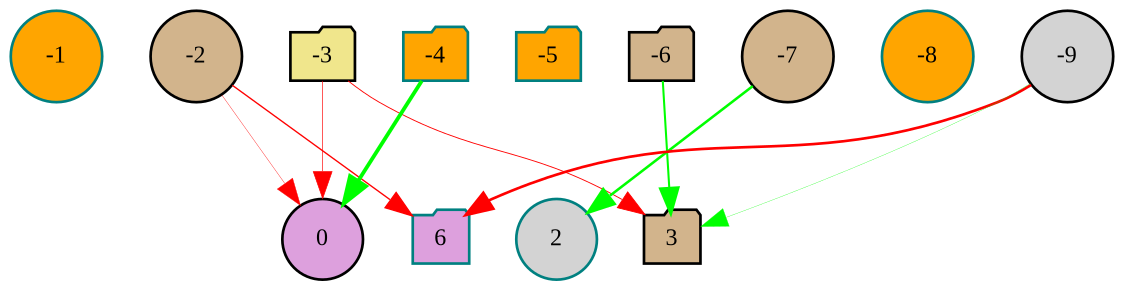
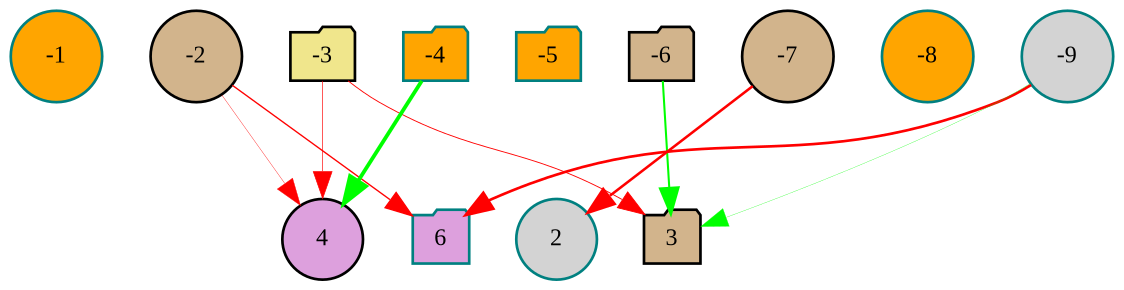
(1067, 56) -> (1067, 56)
(692, 133) -> (692, 133)
(323, 239) -> (323, 239)
